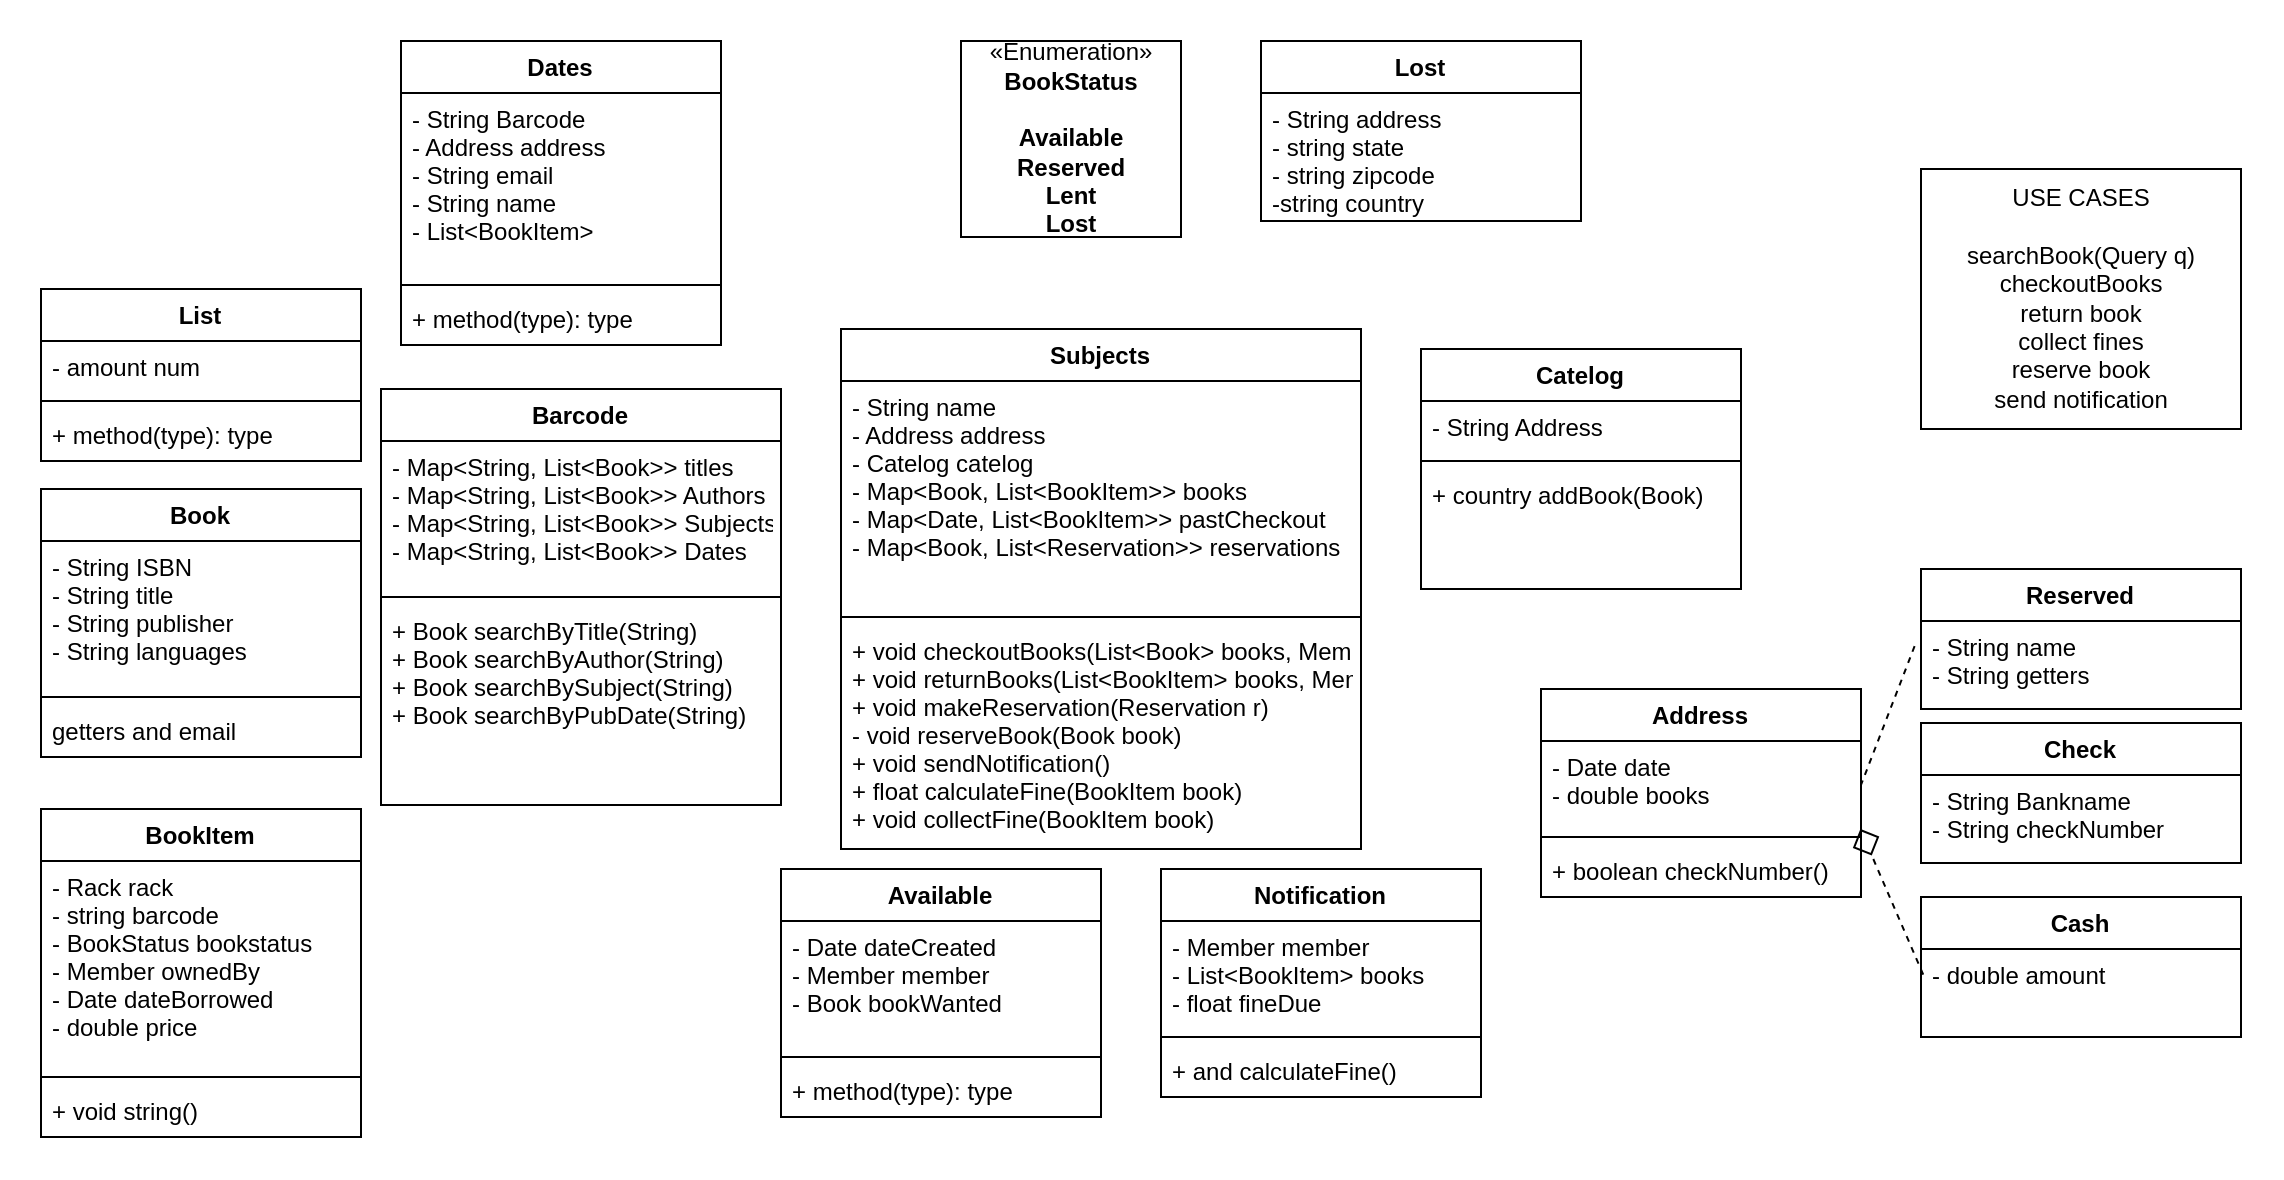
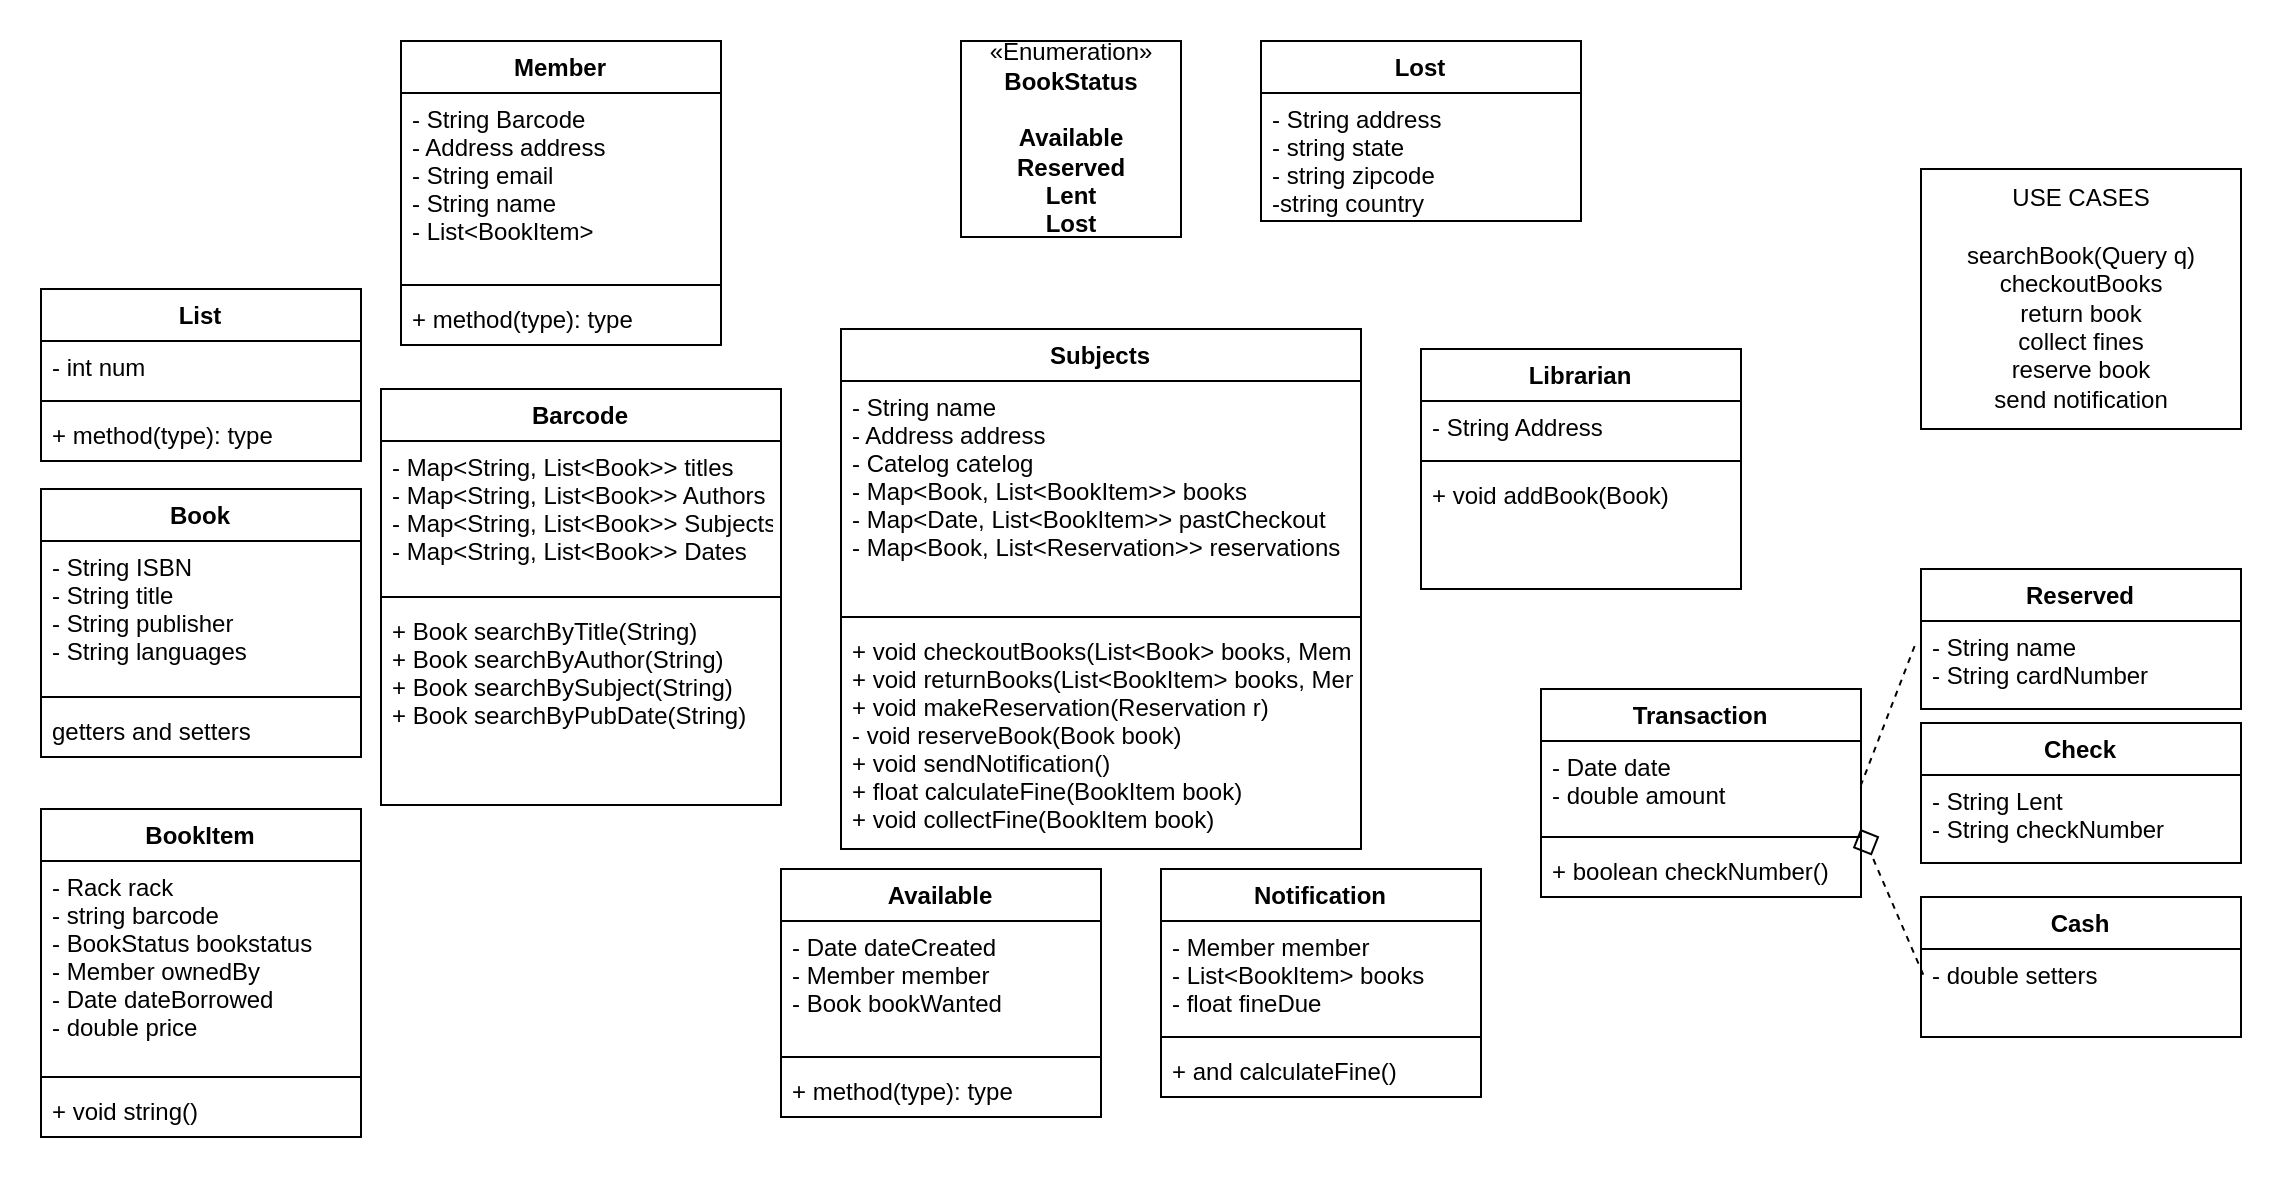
(560, 68) -> (560, 68)
(126, 368) -> (103, 368)
(1580, 376) -> (1580, 376)
(1580, 496) -> (1557, 496)
(2010, 648) -> (2010, 648)
(1700, 716) -> (1700, 716)
(154, 732) -> (173, 732)
(1620, 768) -> (1620, 768)
(2037, 802) -> (2010, 802)
(2023, 976) -> (2030, 976)
